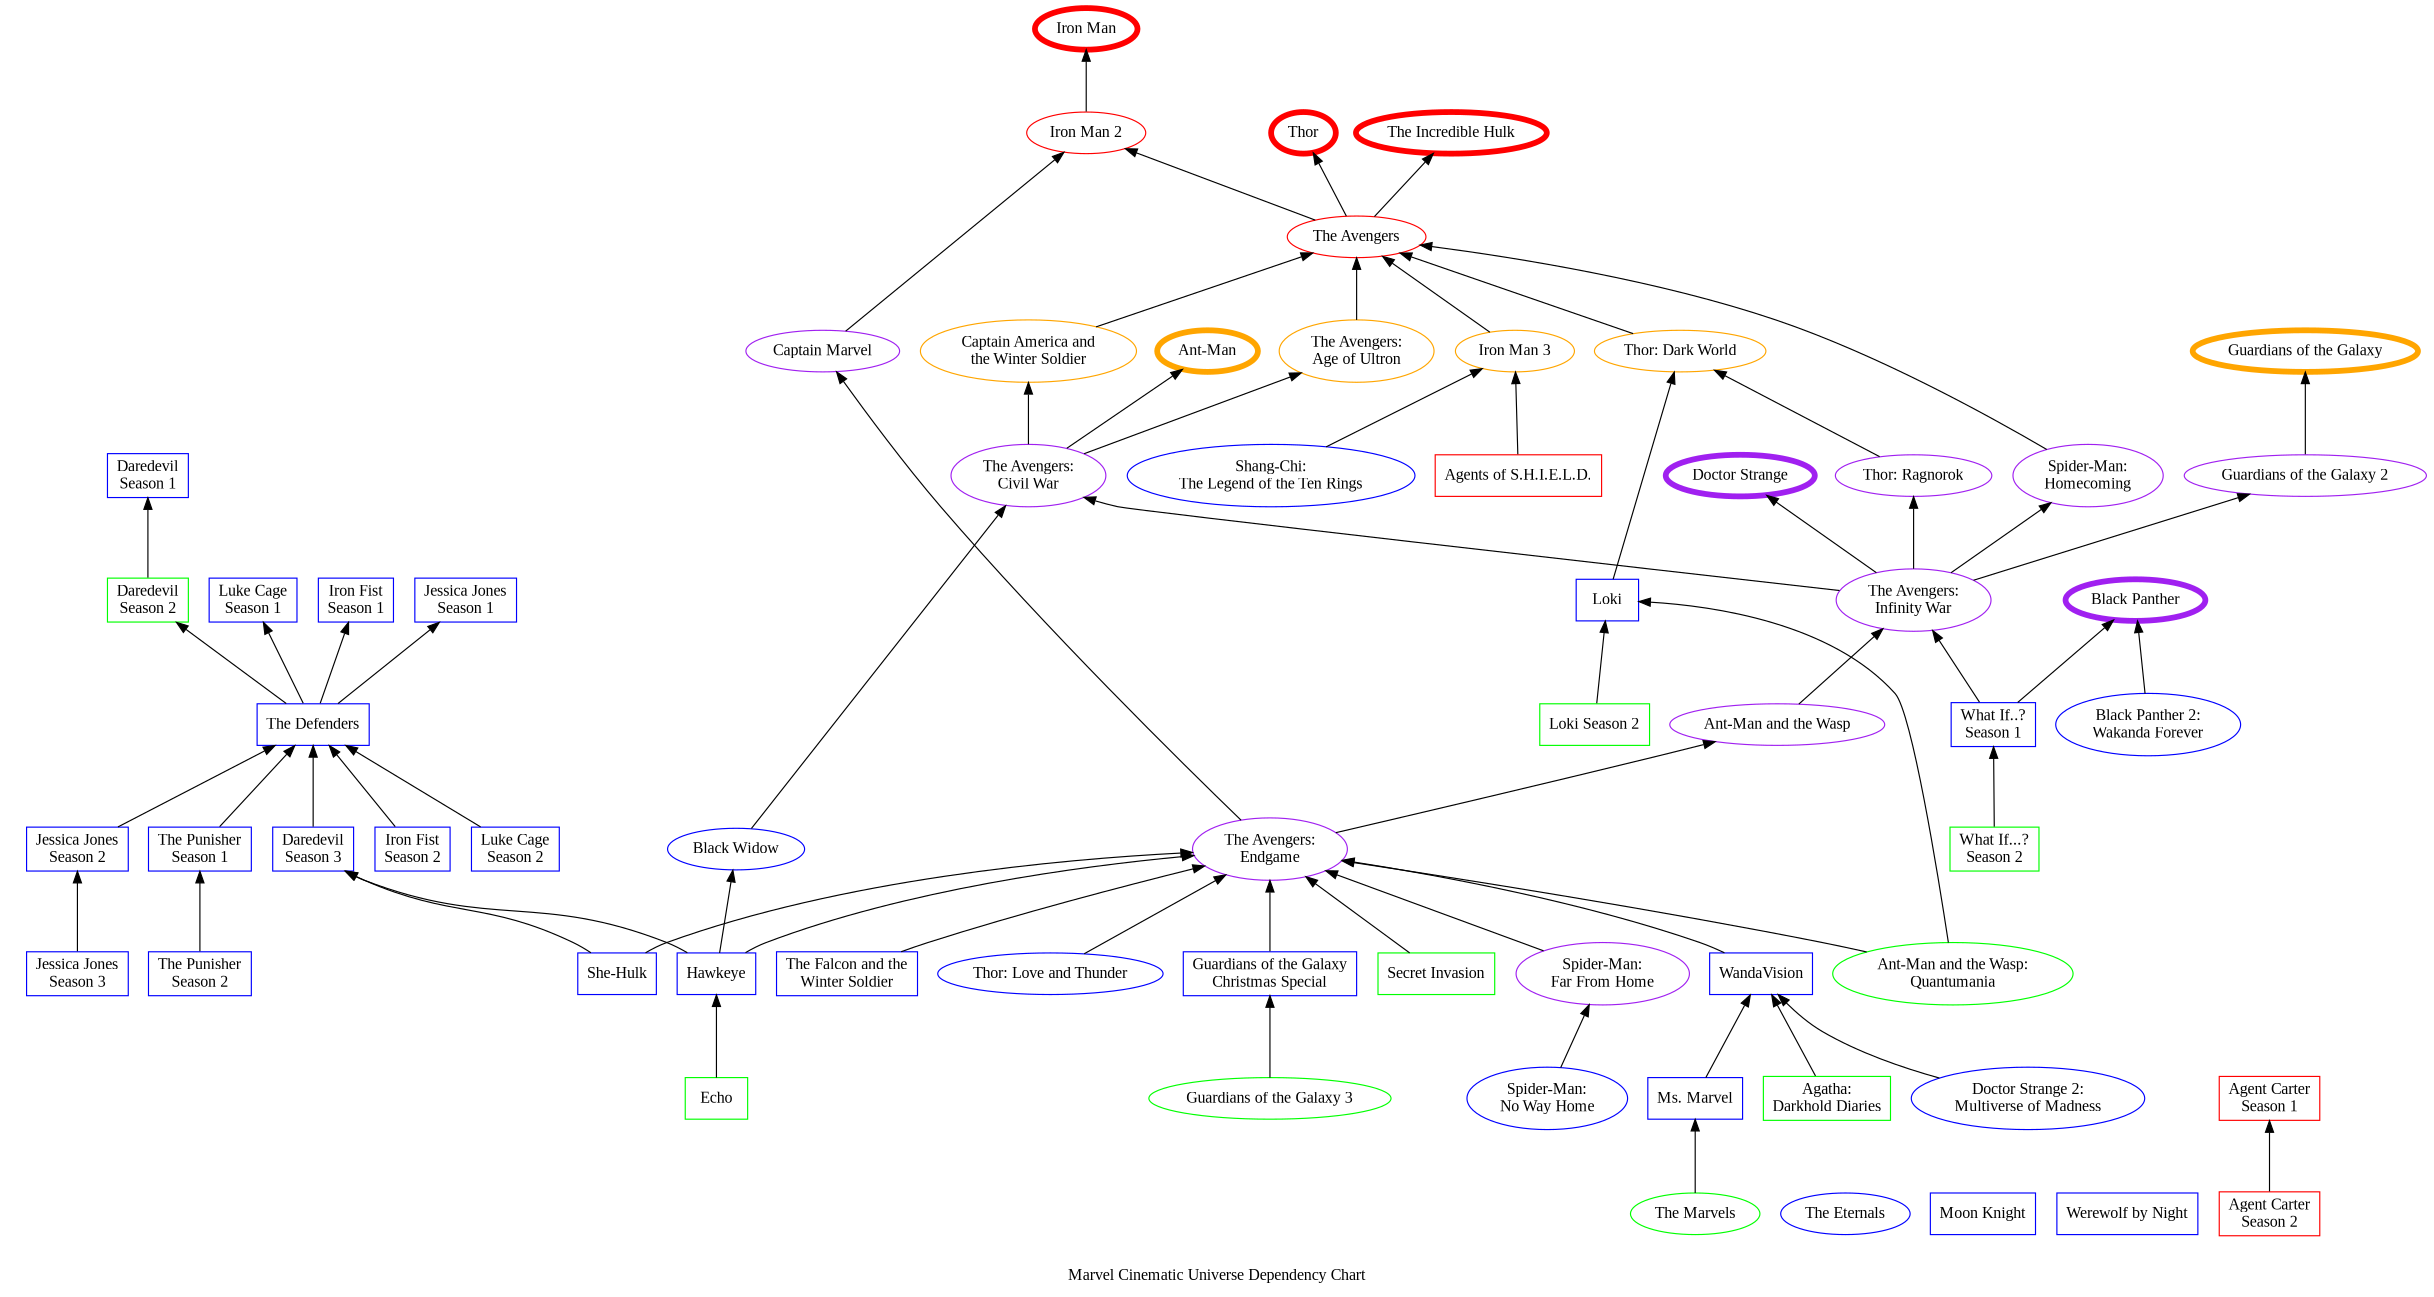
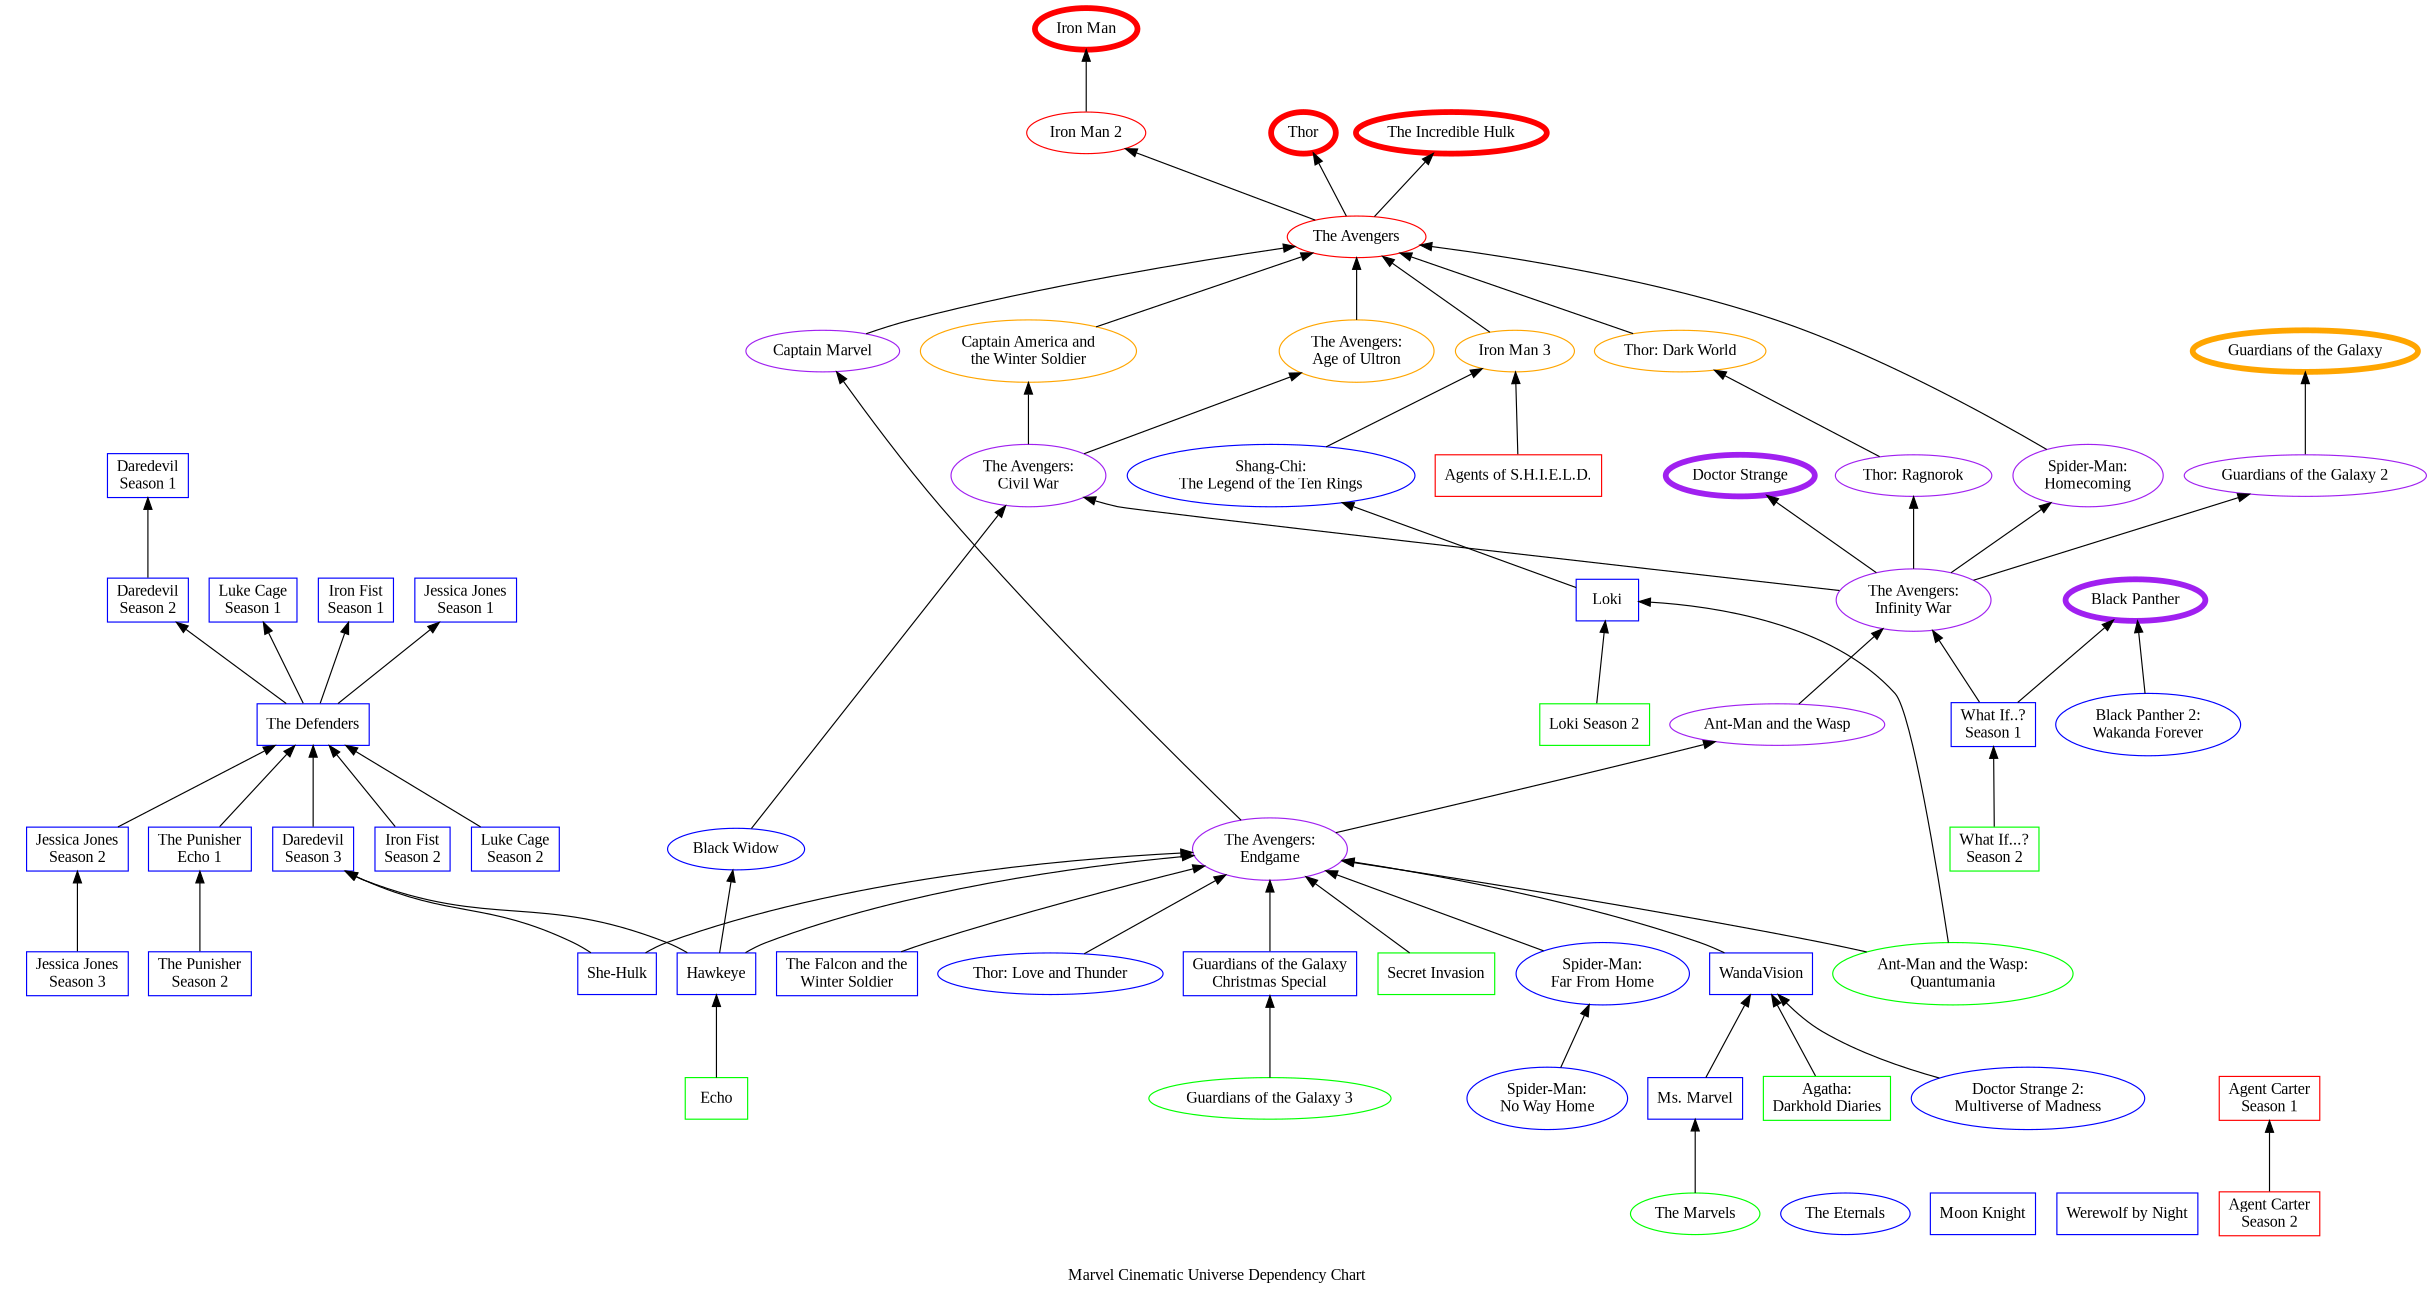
(950, 245) -> (1073, 284)
(1208, 351) -> none
(1642, 481) -> (1437, 537)
(148, 600) -> (148, 600)
(200, 849) -> (200, 849)
(1603, 974) -> (1603, 974)
